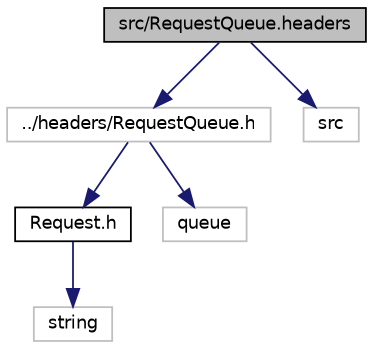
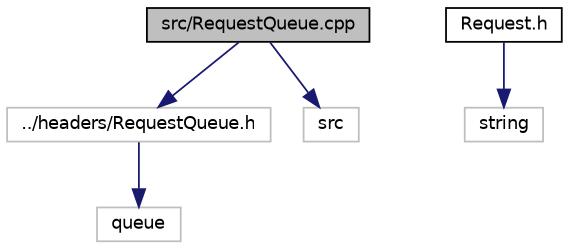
(235, 25) -> (258, 25)
(111, 167) -> none
